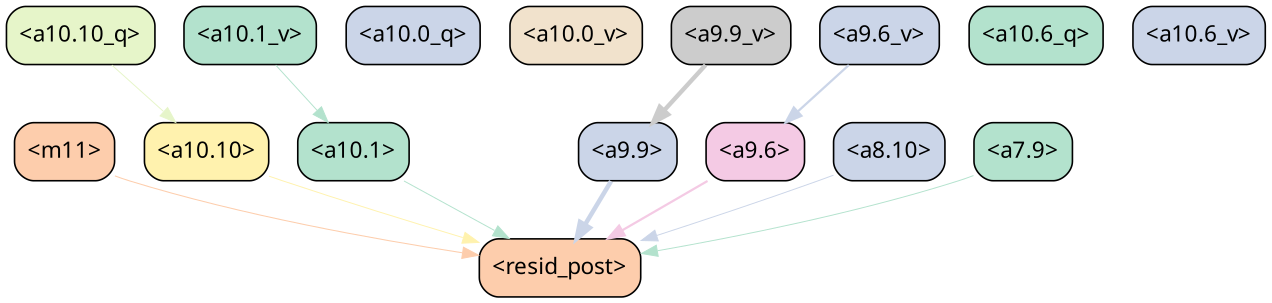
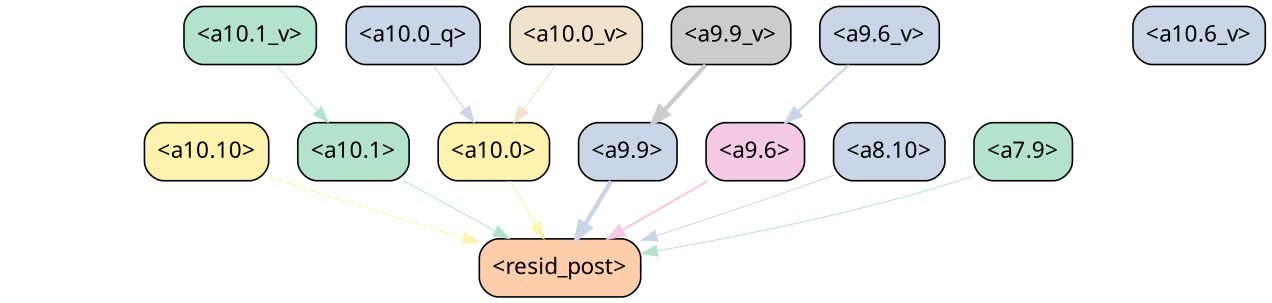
(81, 36) -> none
(1036, 36) -> none
(65, 152) -> none
none -> (494, 152)
